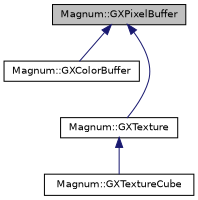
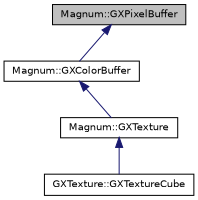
(149, 76) -> (99, 103)
(119, 185) -> (119, 185)
